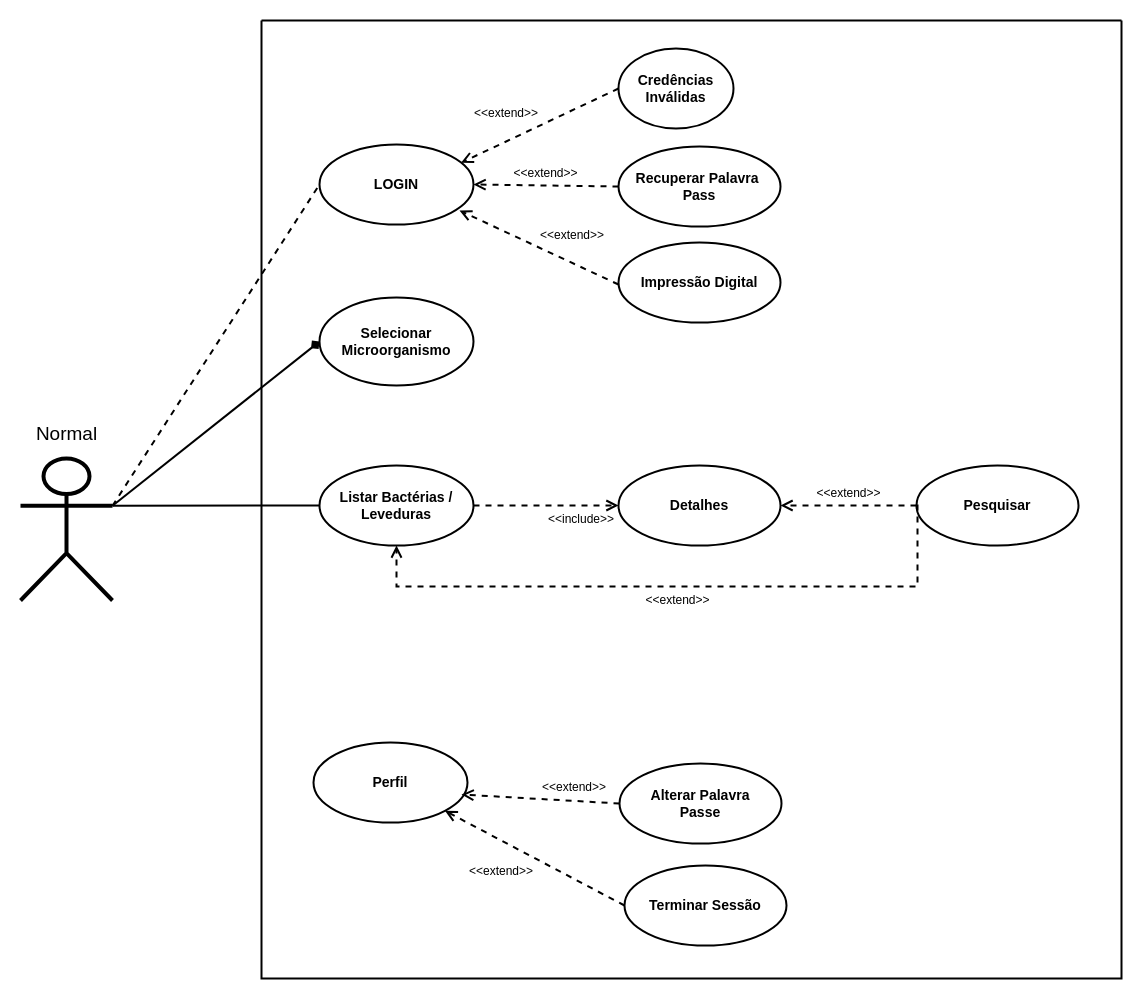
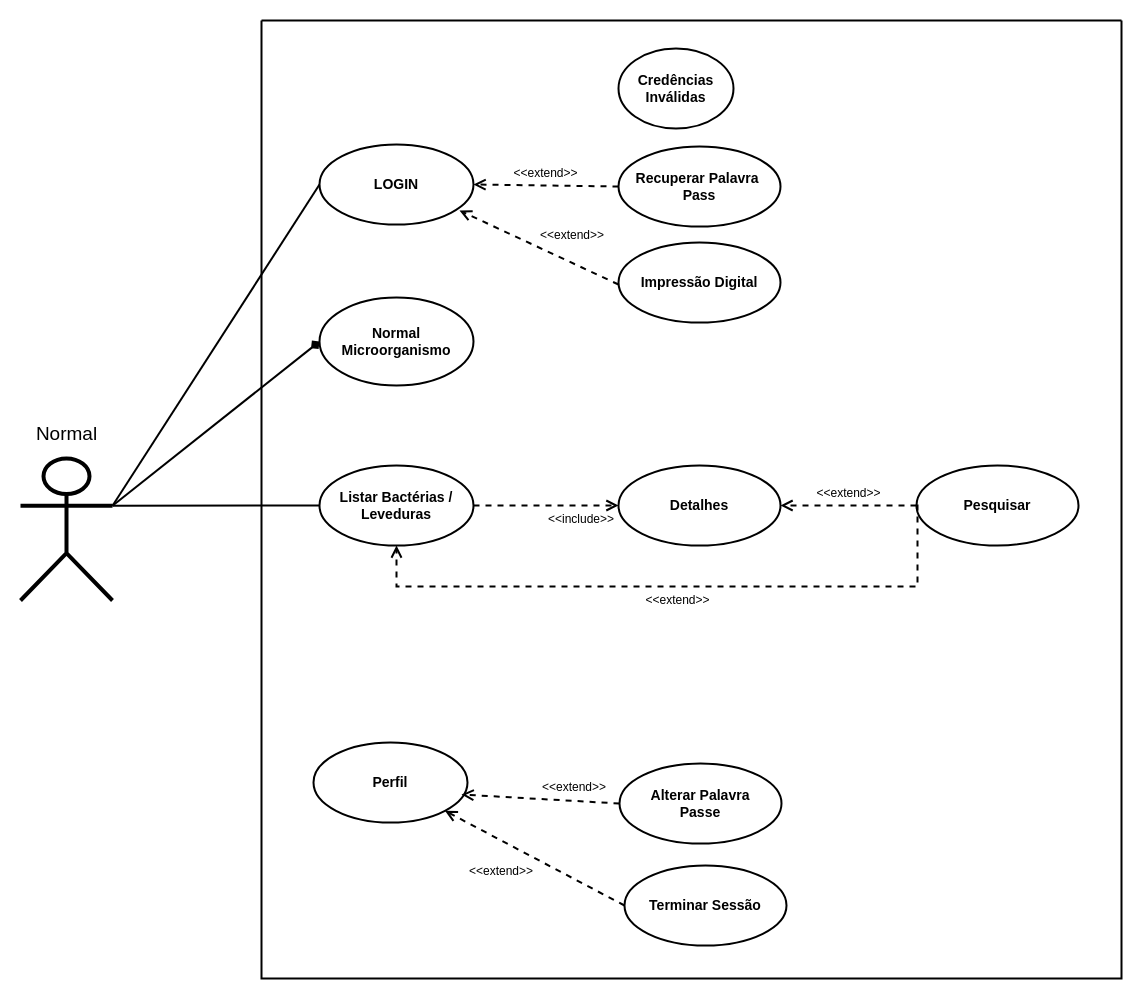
(542, 124) -> none
(218, 342) -> (218, 342)
(397, 342) -> (397, 342)
